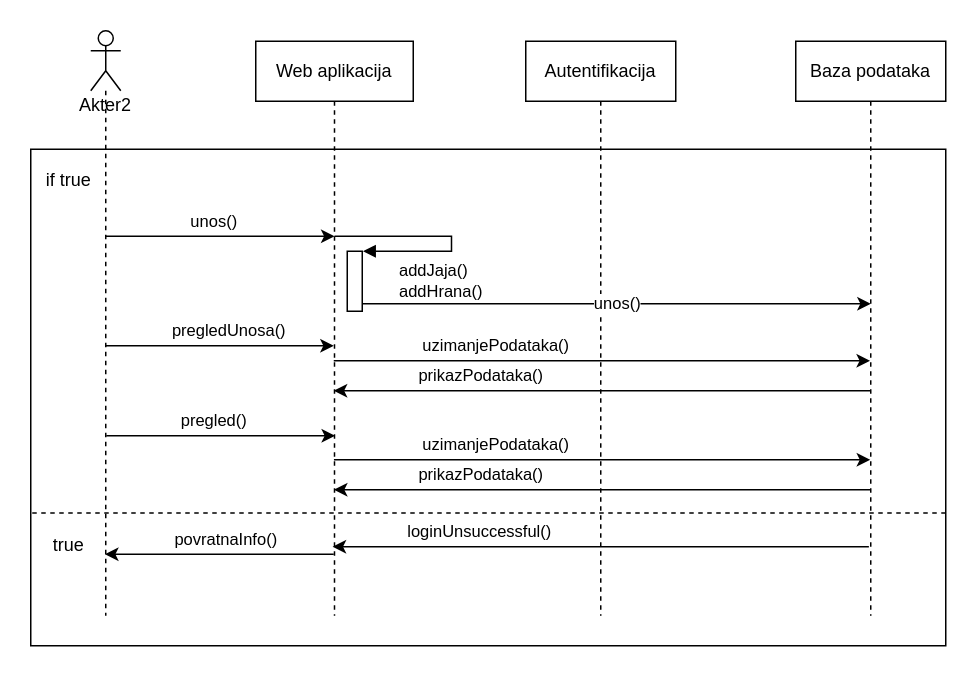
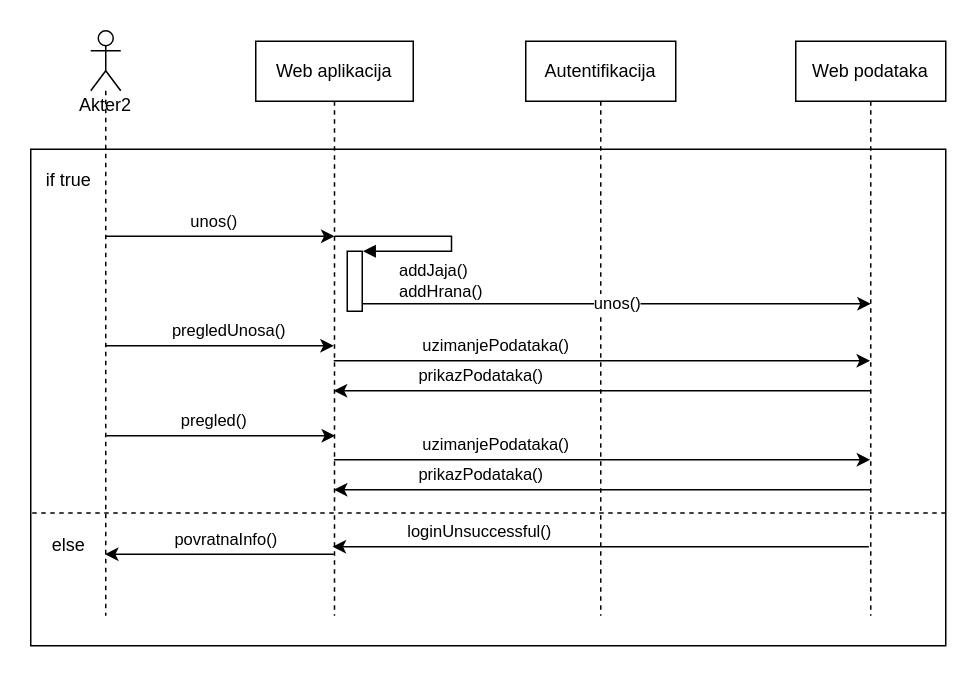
(871, 71) -> (871, 71)
(69, 545) -> (69, 545)
